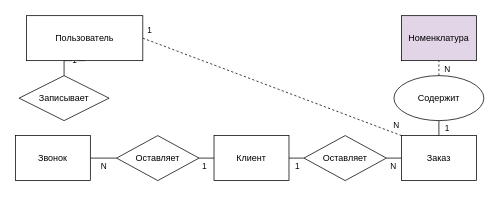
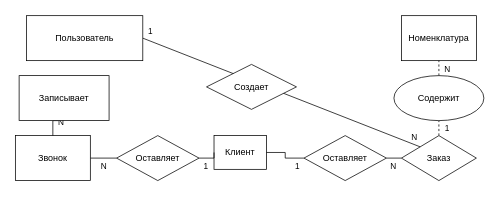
(439, 38) -> (439, 38)
(71, 60) -> none
none -> (252, 87)
(272, 87) -> (282, 92)
(64, 98) -> (64, 98)
none -> (53, 122)
(439, 128) -> (439, 128)
(252, 158) -> (240, 152)
(439, 158) -> (439, 158)
